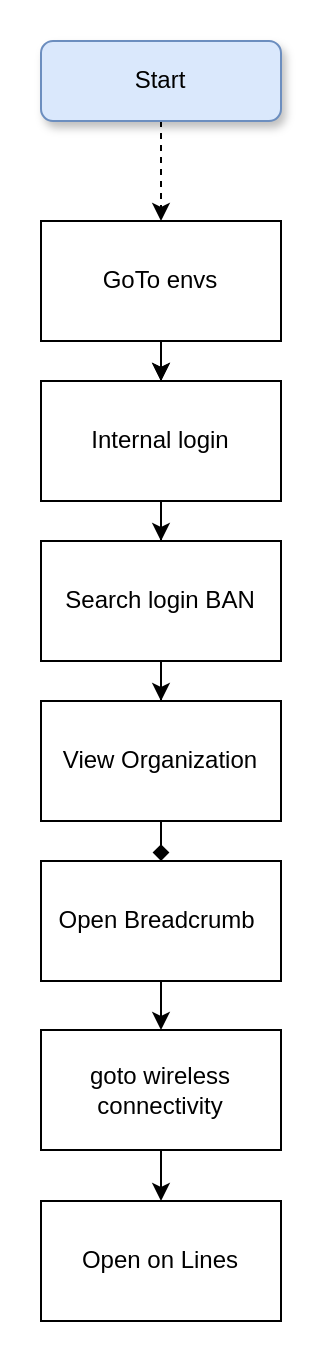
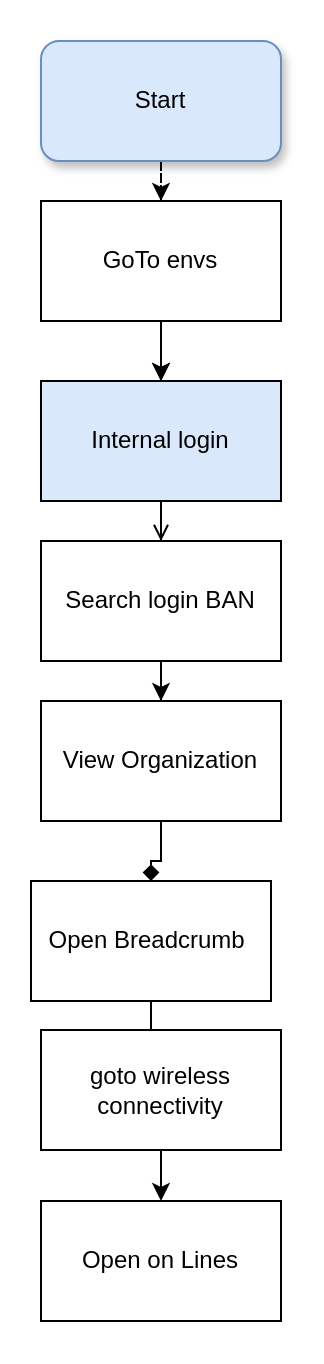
(161, 81) -> (161, 101)
(161, 281) -> (161, 261)
(161, 441) -> (161, 441)
(161, 526) -> (161, 529)
(161, 921) -> (151, 941)
